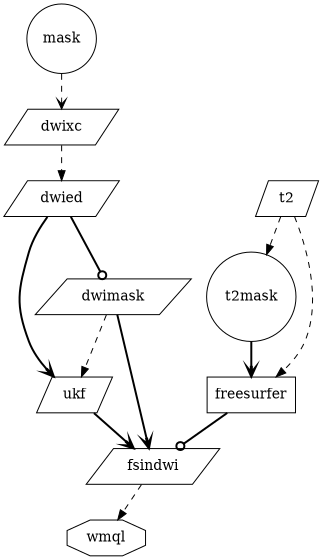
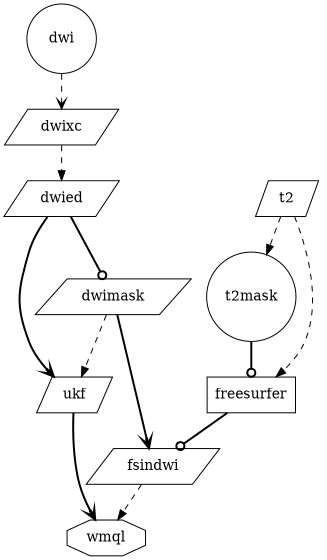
(62, 39) -> (62, 39)
(251, 355) -> (251, 355)
(110, 427) -> (75, 463)
